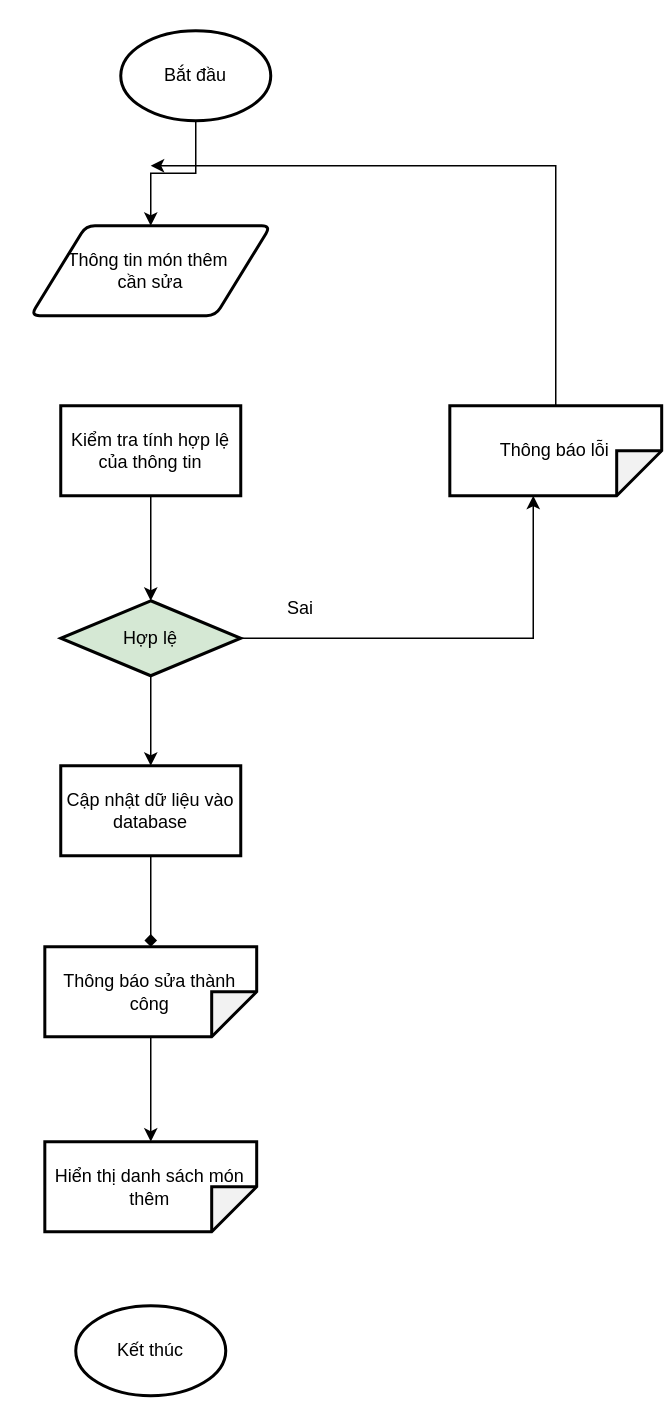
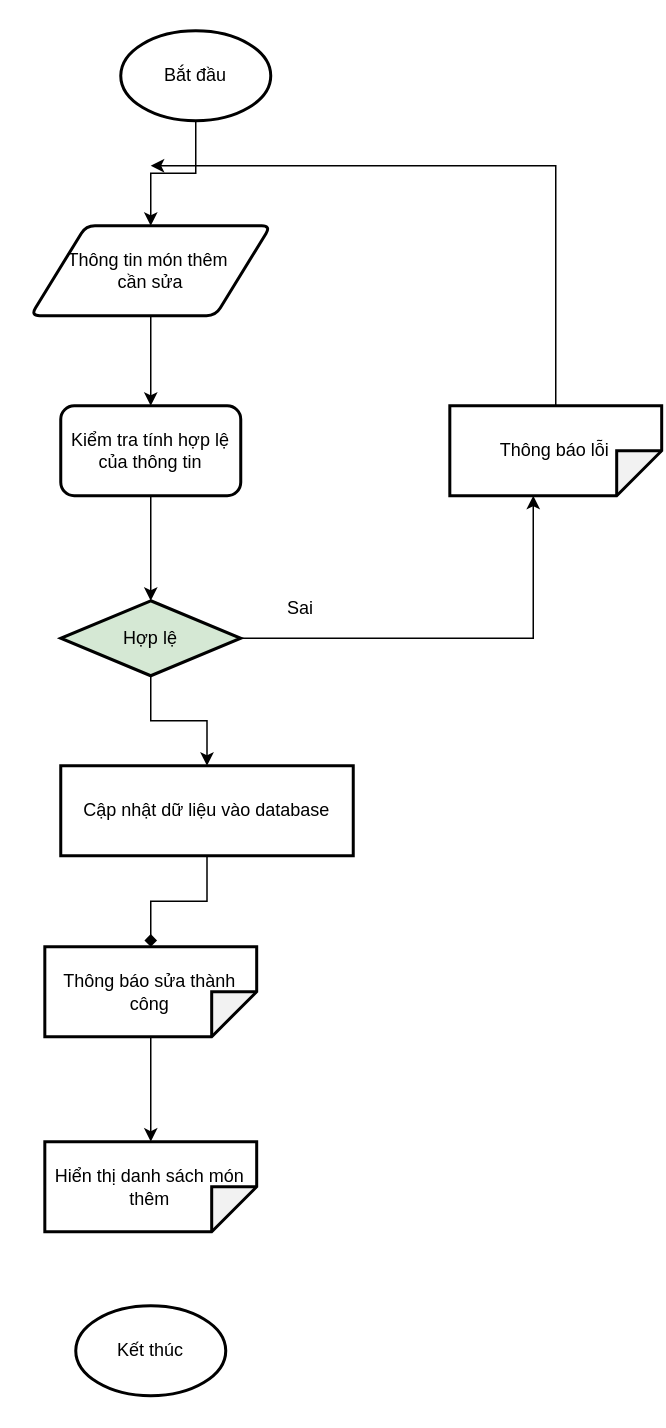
none -> (151, 356)
(151, 451) -> (151, 451)
(151, 811) -> (207, 811)
